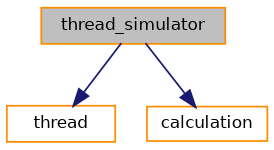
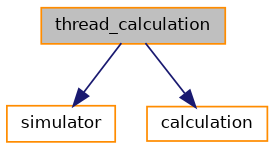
(133, 26) -> (133, 26)
(61, 124) -> (61, 124)
